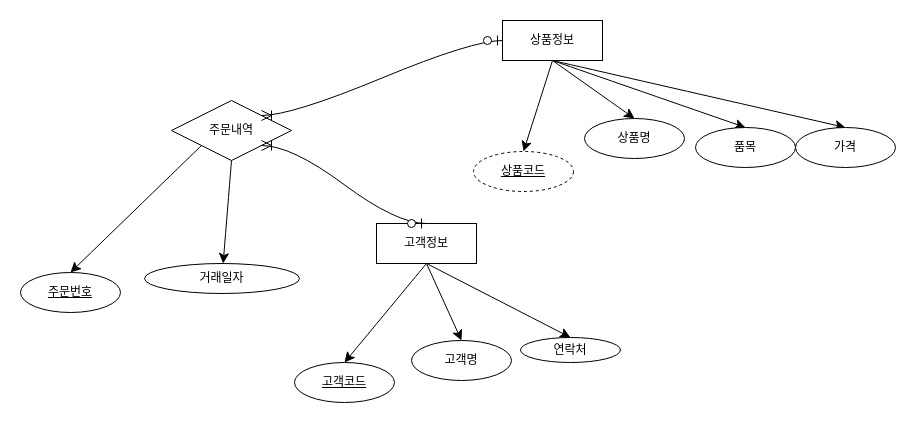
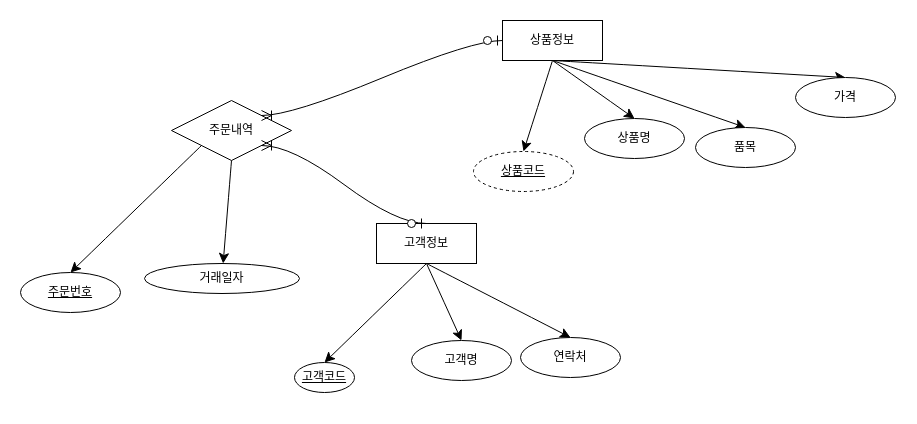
(846, 148) -> (846, 98)
(571, 350) -> (571, 358)
(345, 383) -> (325, 378)
